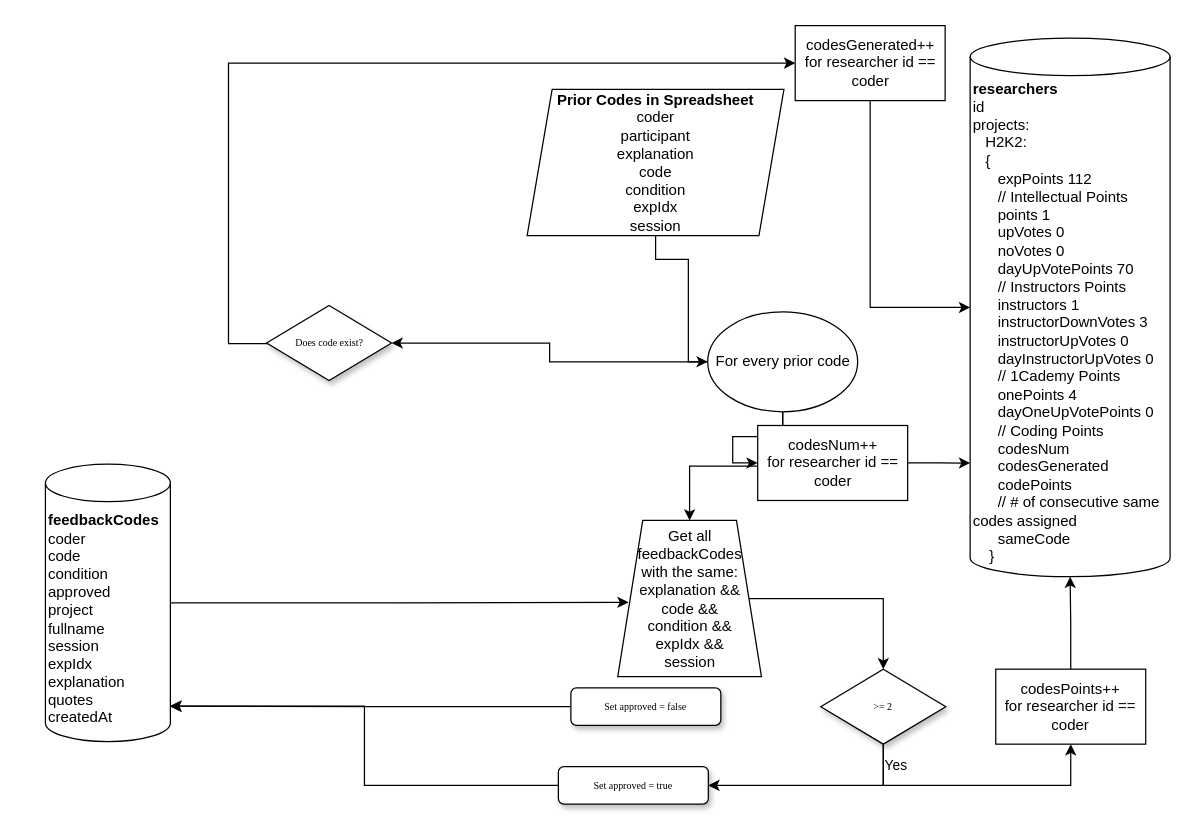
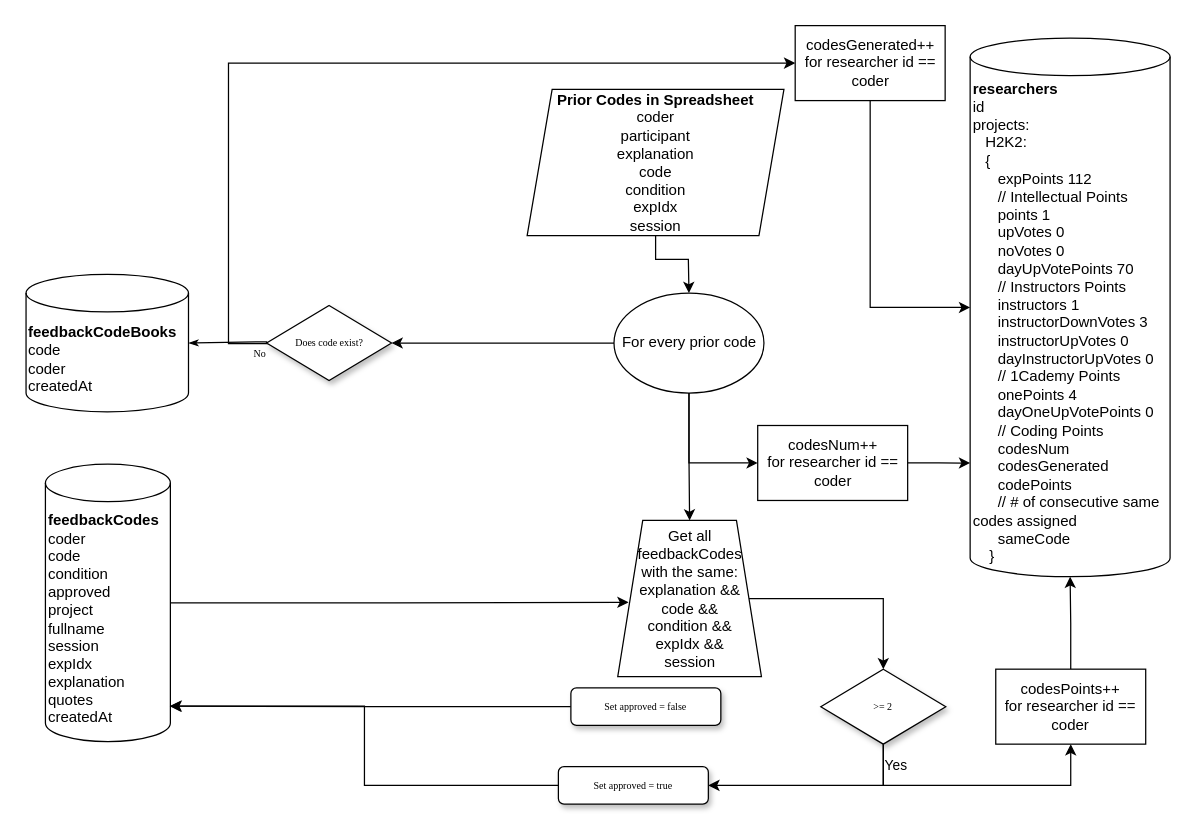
none -> (107, 343)
none -> (210, 343)
(783, 362) -> (689, 343)
